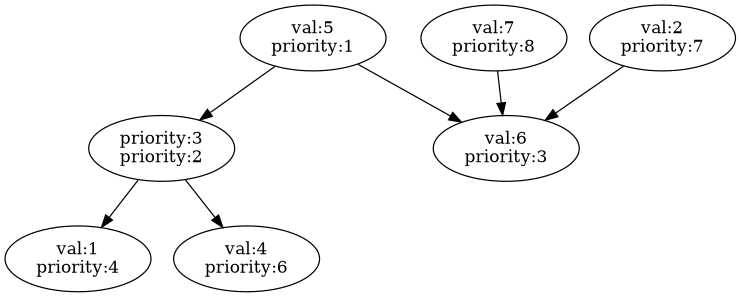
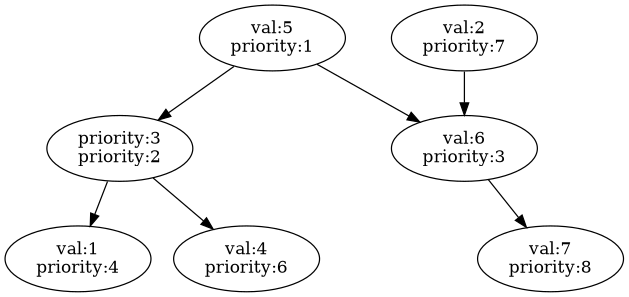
(499, 87) -> (503, 199)
